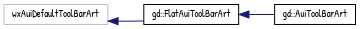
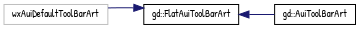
(131, 21) -> (121, 8)
